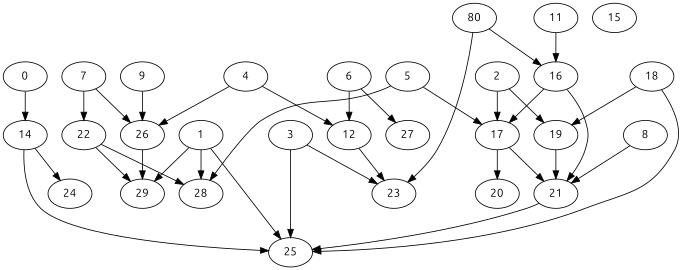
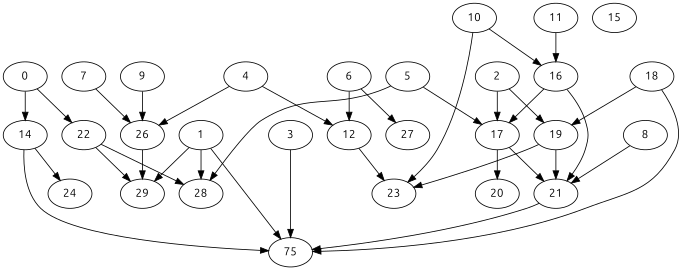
(474, 18) -> (474, 18)
(84, 102) -> (52, 103)
(338, 162) -> (481, 166)
(291, 252) -> (291, 252)
